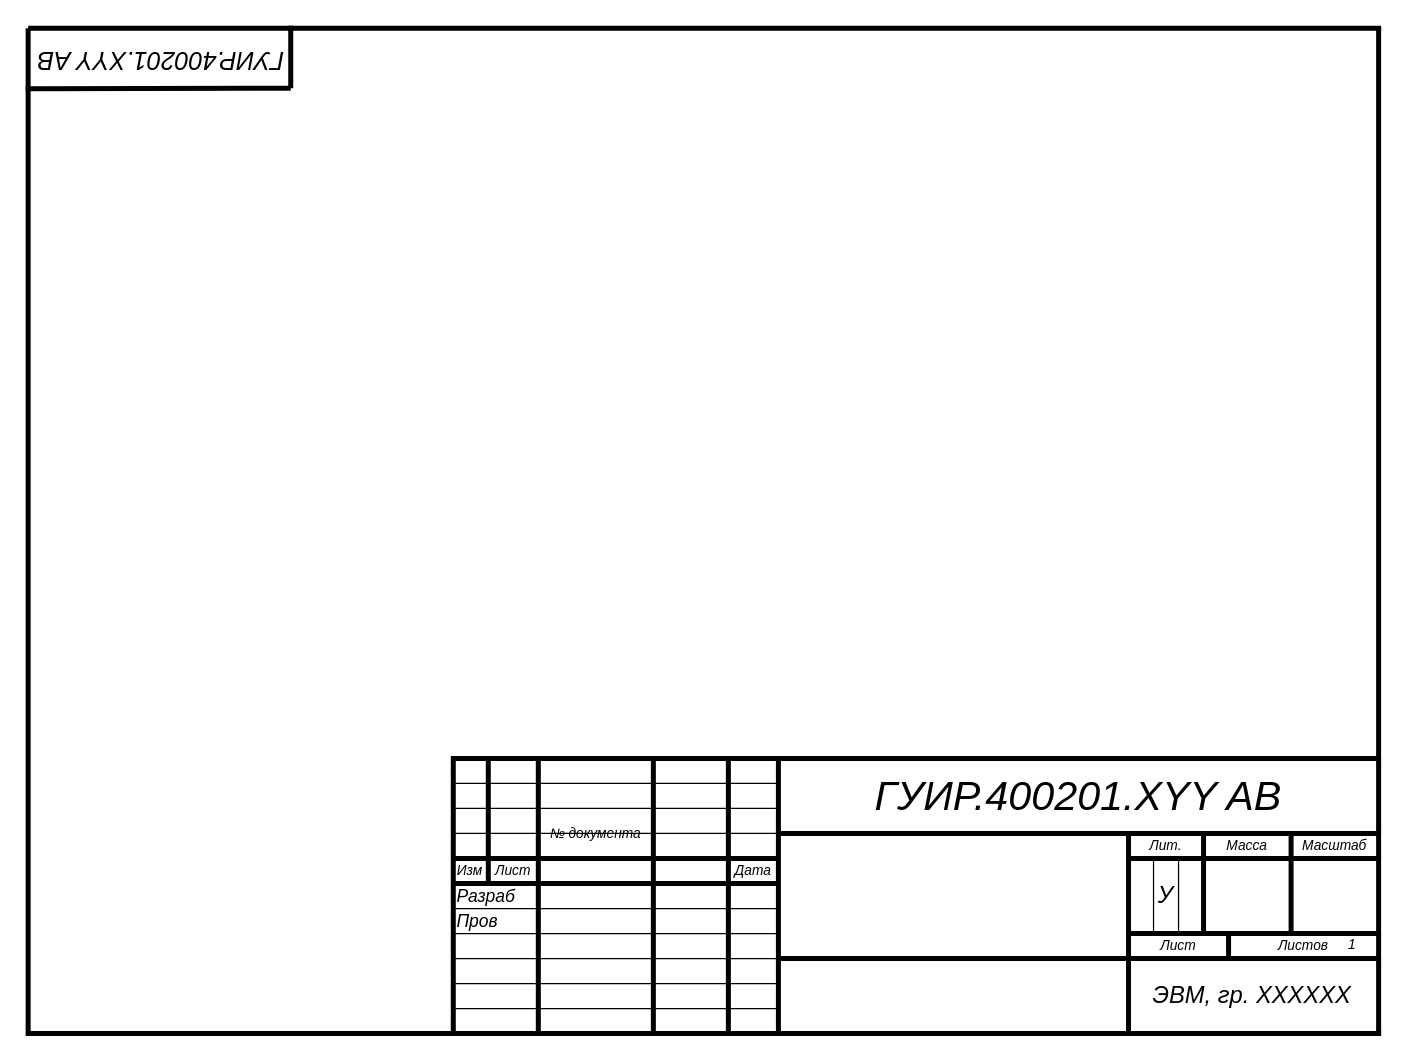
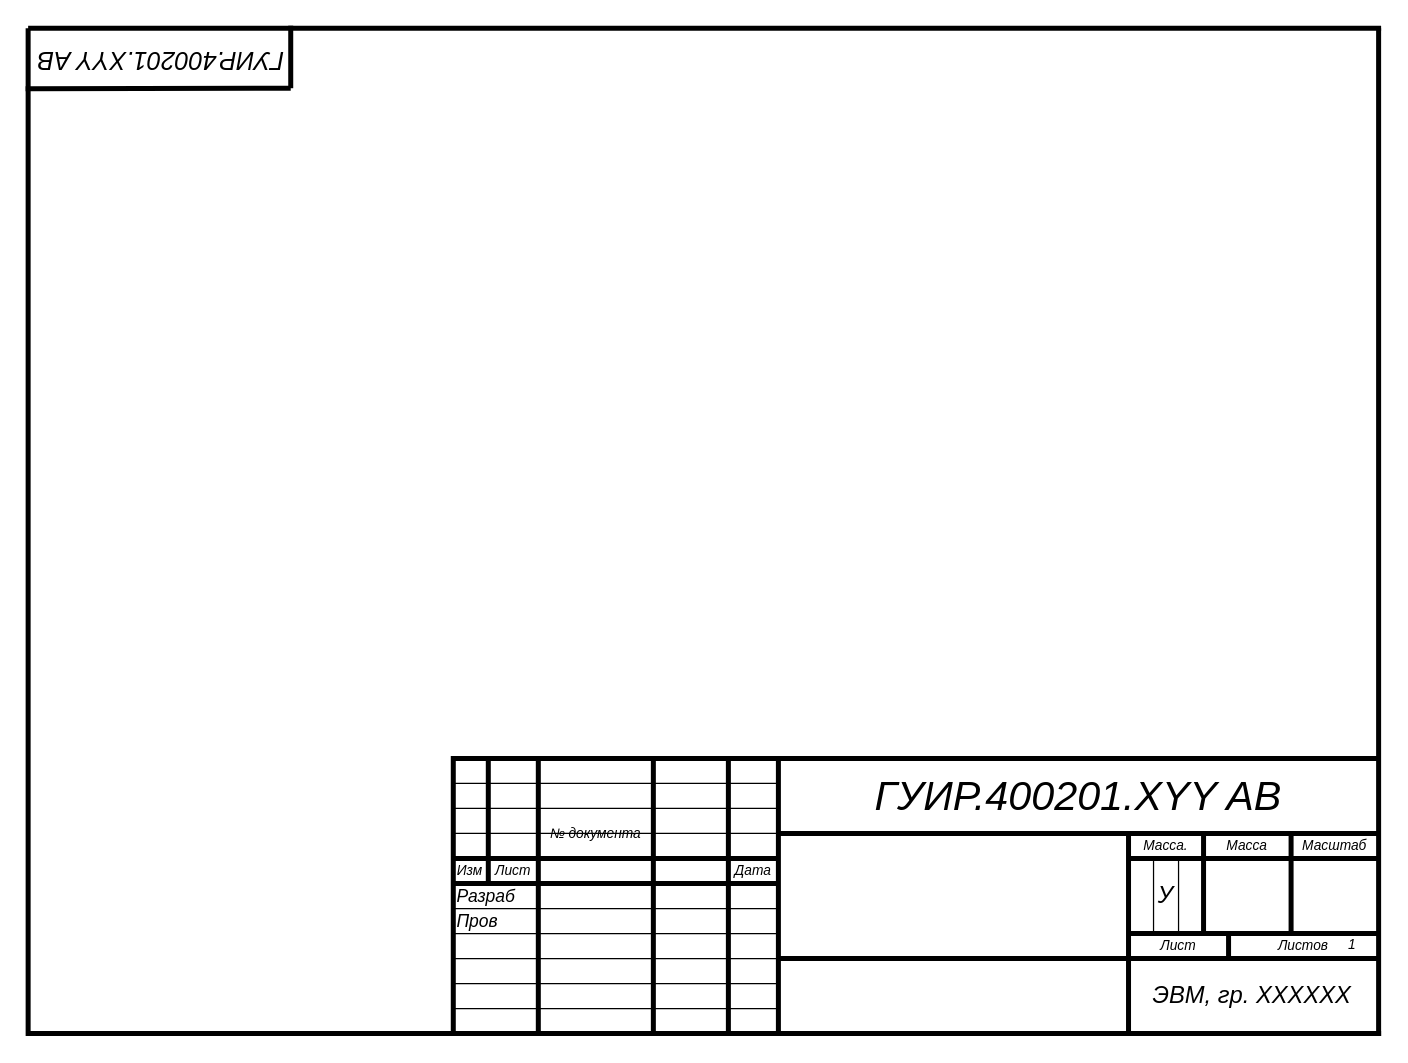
(1166, 846) -> (1166, 846)
